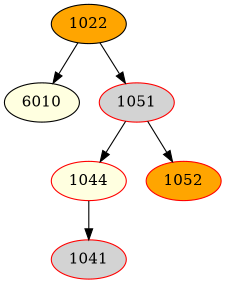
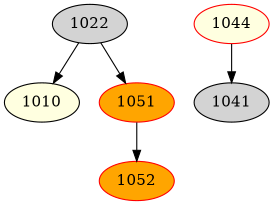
(89, 24) -> (90, 24)
(42, 102) -> (42, 102)
(137, 102) -> (137, 102)
(116, 137) -> none
(89, 259) -> (232, 102)
